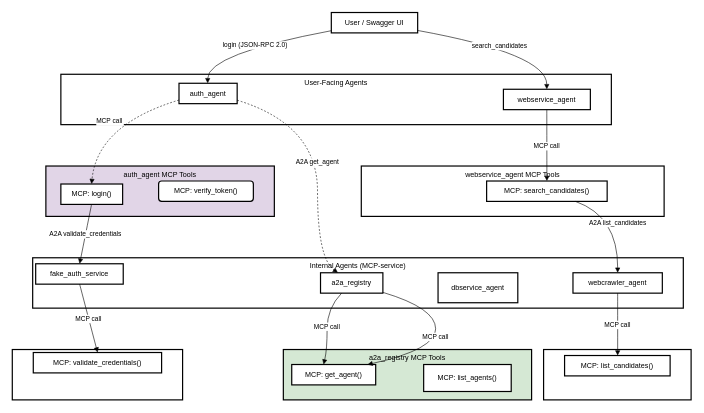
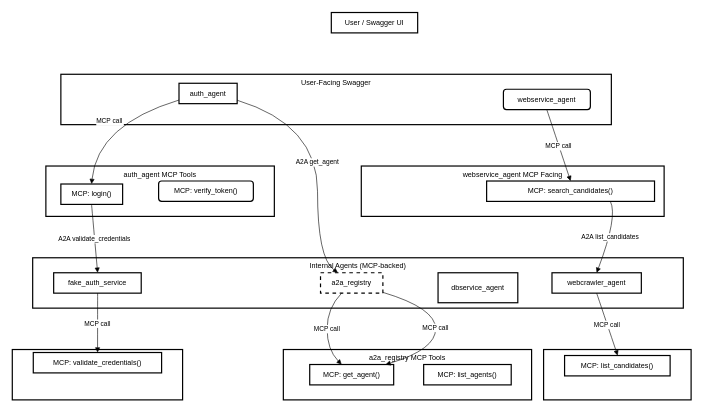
(264, 46) -> none
(489, 46) -> none
(336, 83) -> (336, 83)
(547, 99) -> (547, 99)
(124, 126) -> (124, 126)
(160, 174) -> (160, 174)
(513, 174) -> (513, 174)
(547, 191) -> (571, 191)
(319, 222) -> (319, 222)
(358, 266) -> (358, 266)
(80, 274) -> (98, 283)
(352, 283) -> (352, 283)
(618, 283) -> (597, 283)
(334, 375) -> (352, 375)
(408, 375) -> (408, 375)
(468, 378) -> (468, 375)
